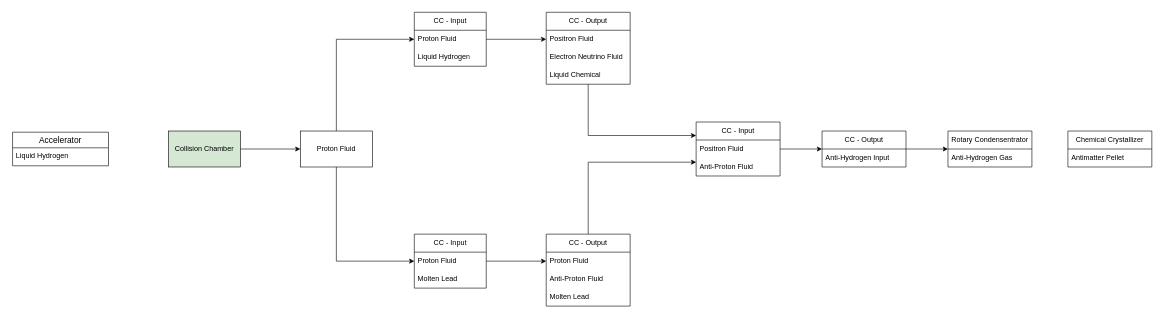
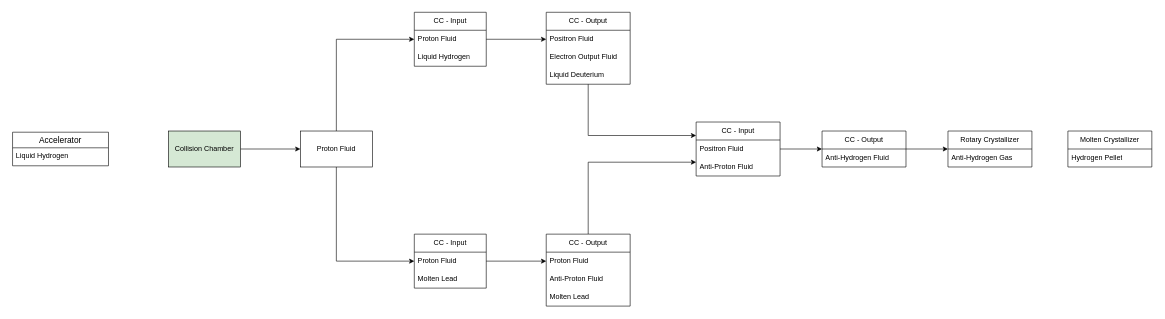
(589, 57) -> (588, 57)
(575, 75) -> (578, 75)
(990, 140) -> (990, 140)
(1110, 140) -> (1110, 140)
(862, 158) -> (860, 158)
(1102, 158) -> (1099, 158)
